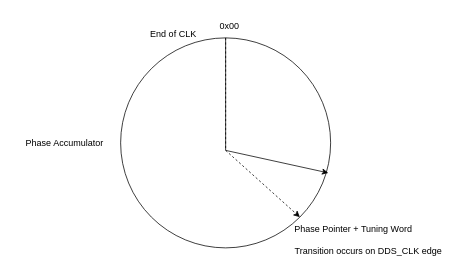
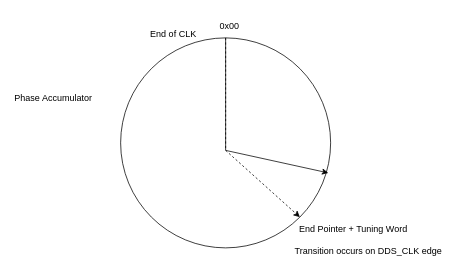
(64, 143) -> (53, 98)
(353, 229) -> (353, 229)
